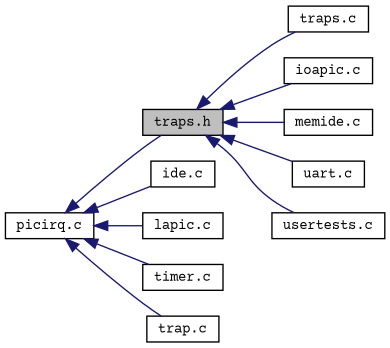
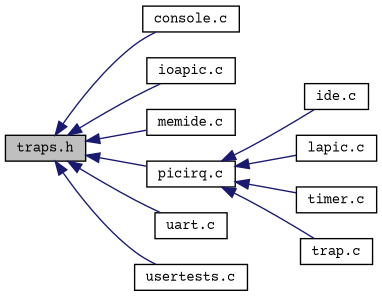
(328, 19) -> (191, 19)
(117, 168) -> (123, 162)
